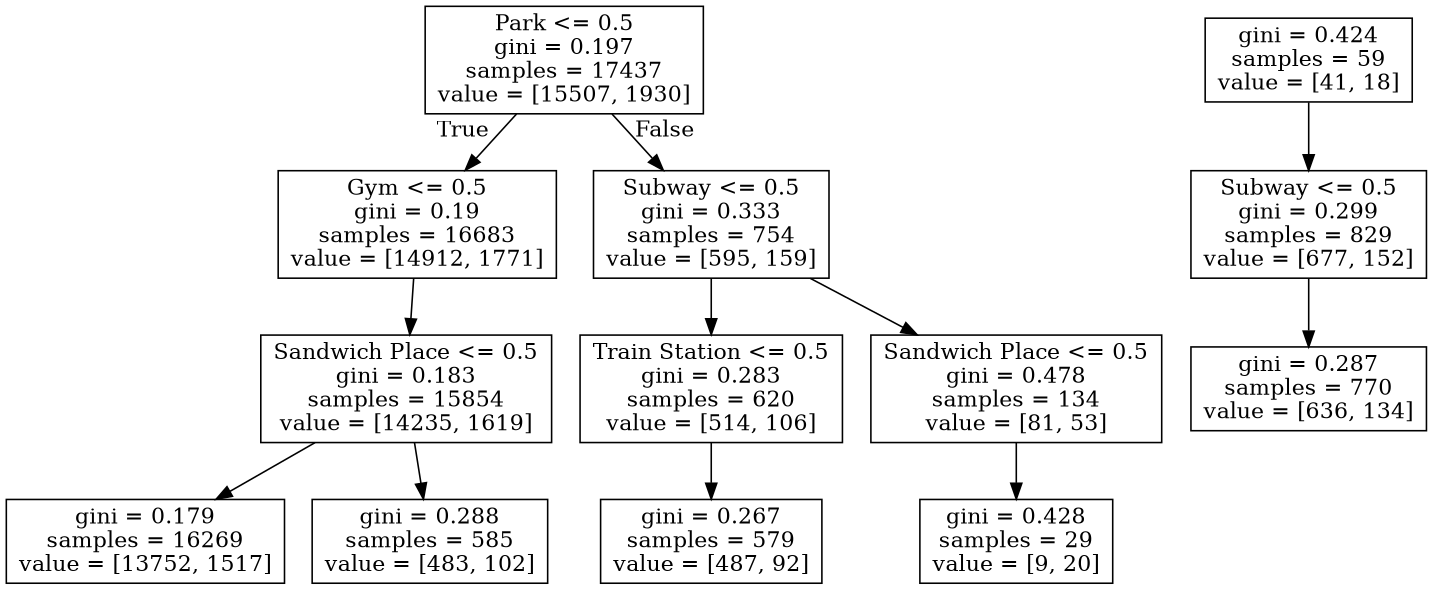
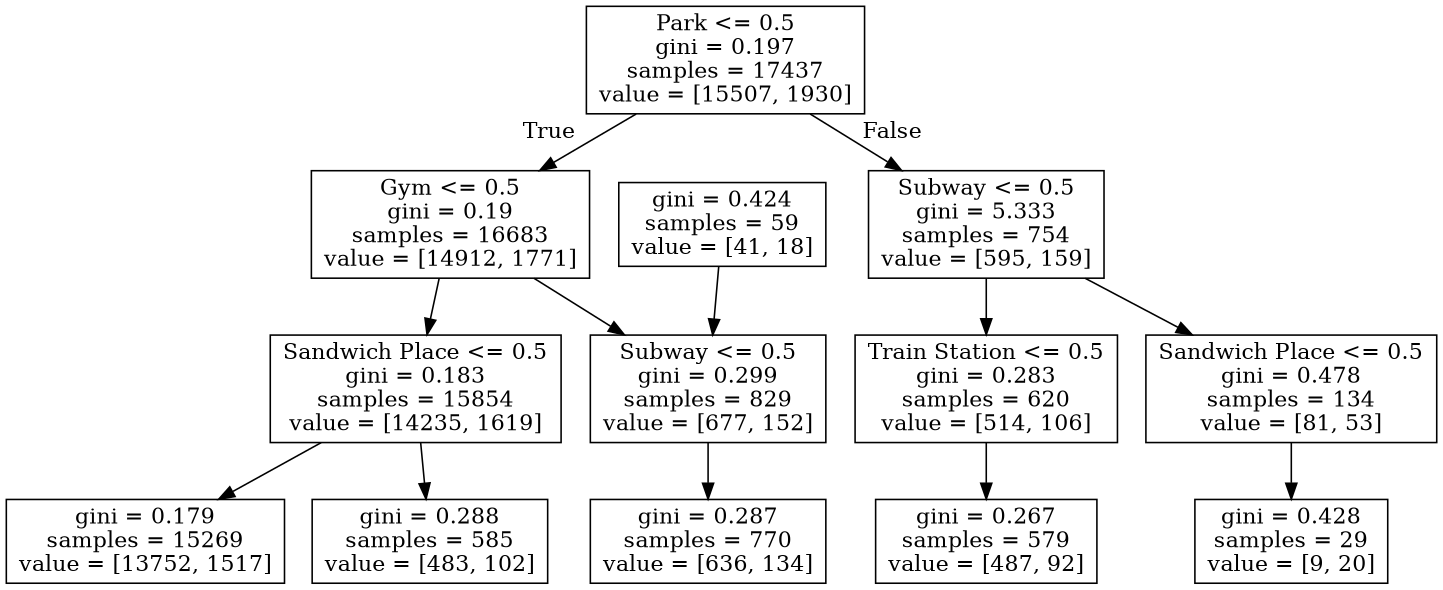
(711, 224) -> (986, 224)
none -> (572, 302)
(145, 541) -> (145, 541)
